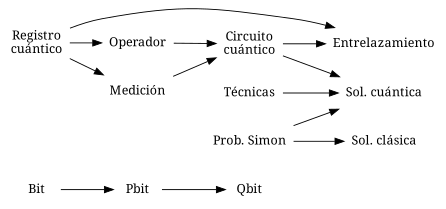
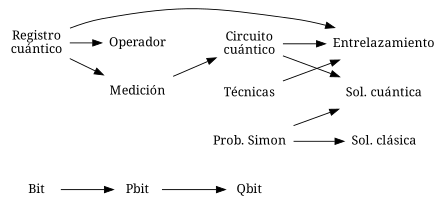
(190, 43) -> none
(306, 93) -> (307, 72)
